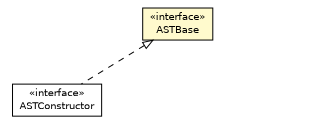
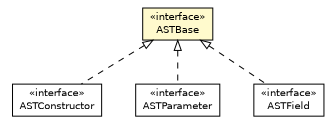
none -> (178, 100)
none -> (289, 100)
